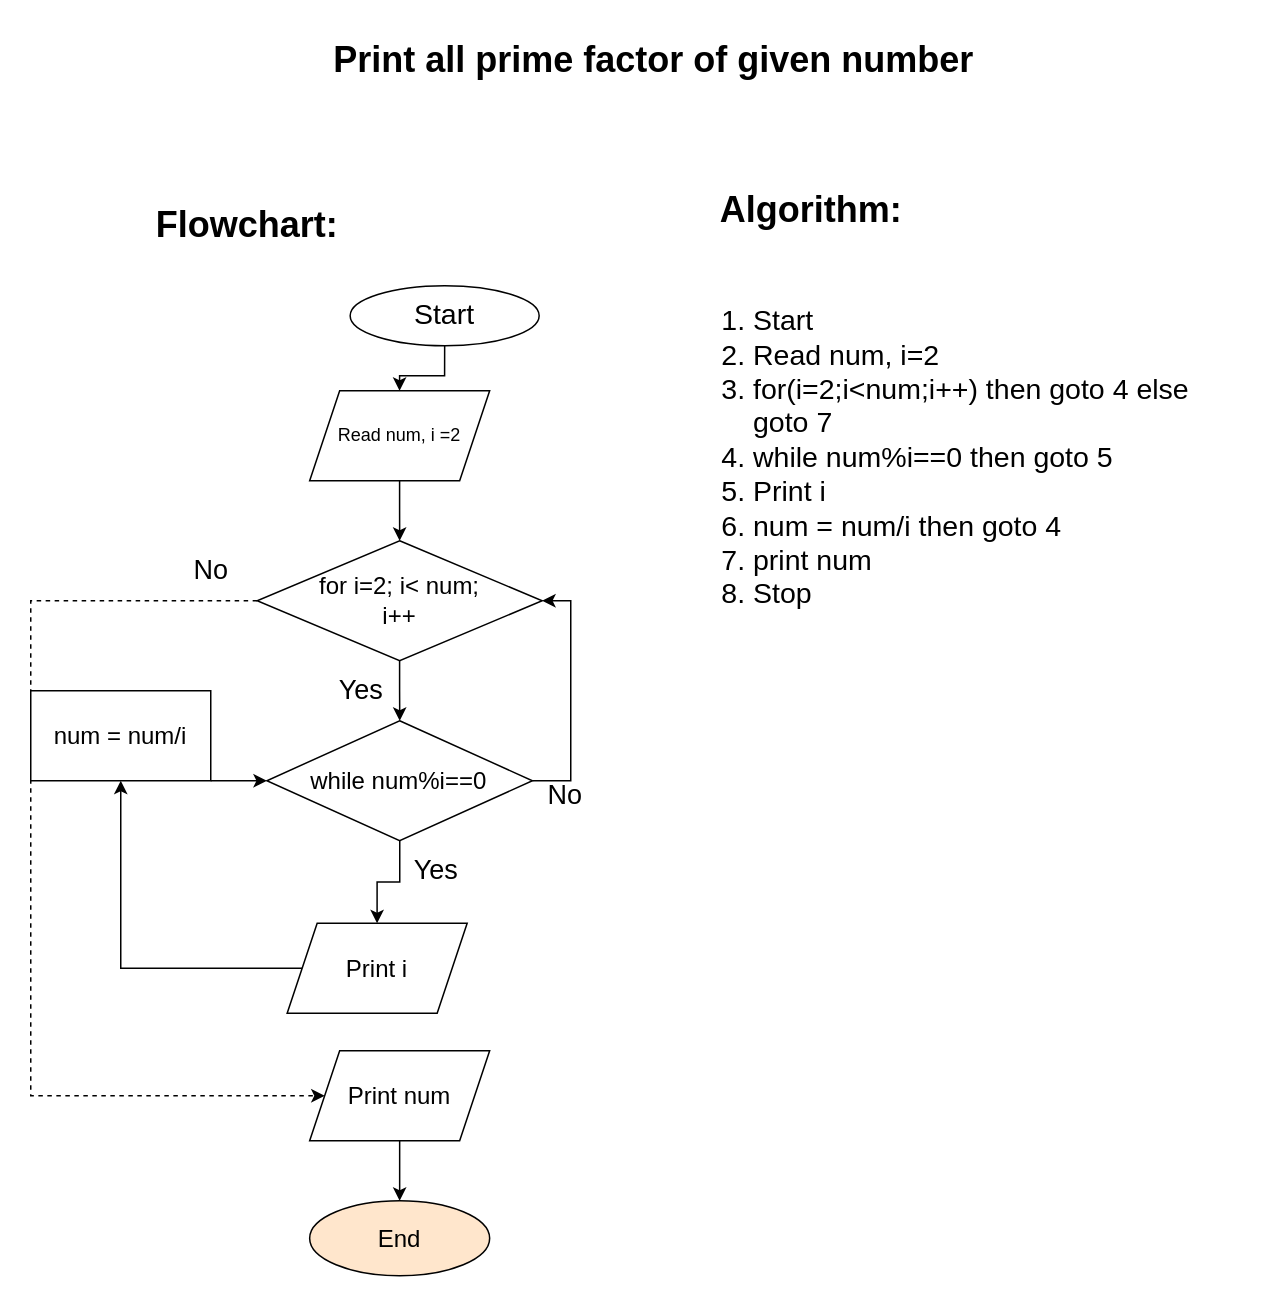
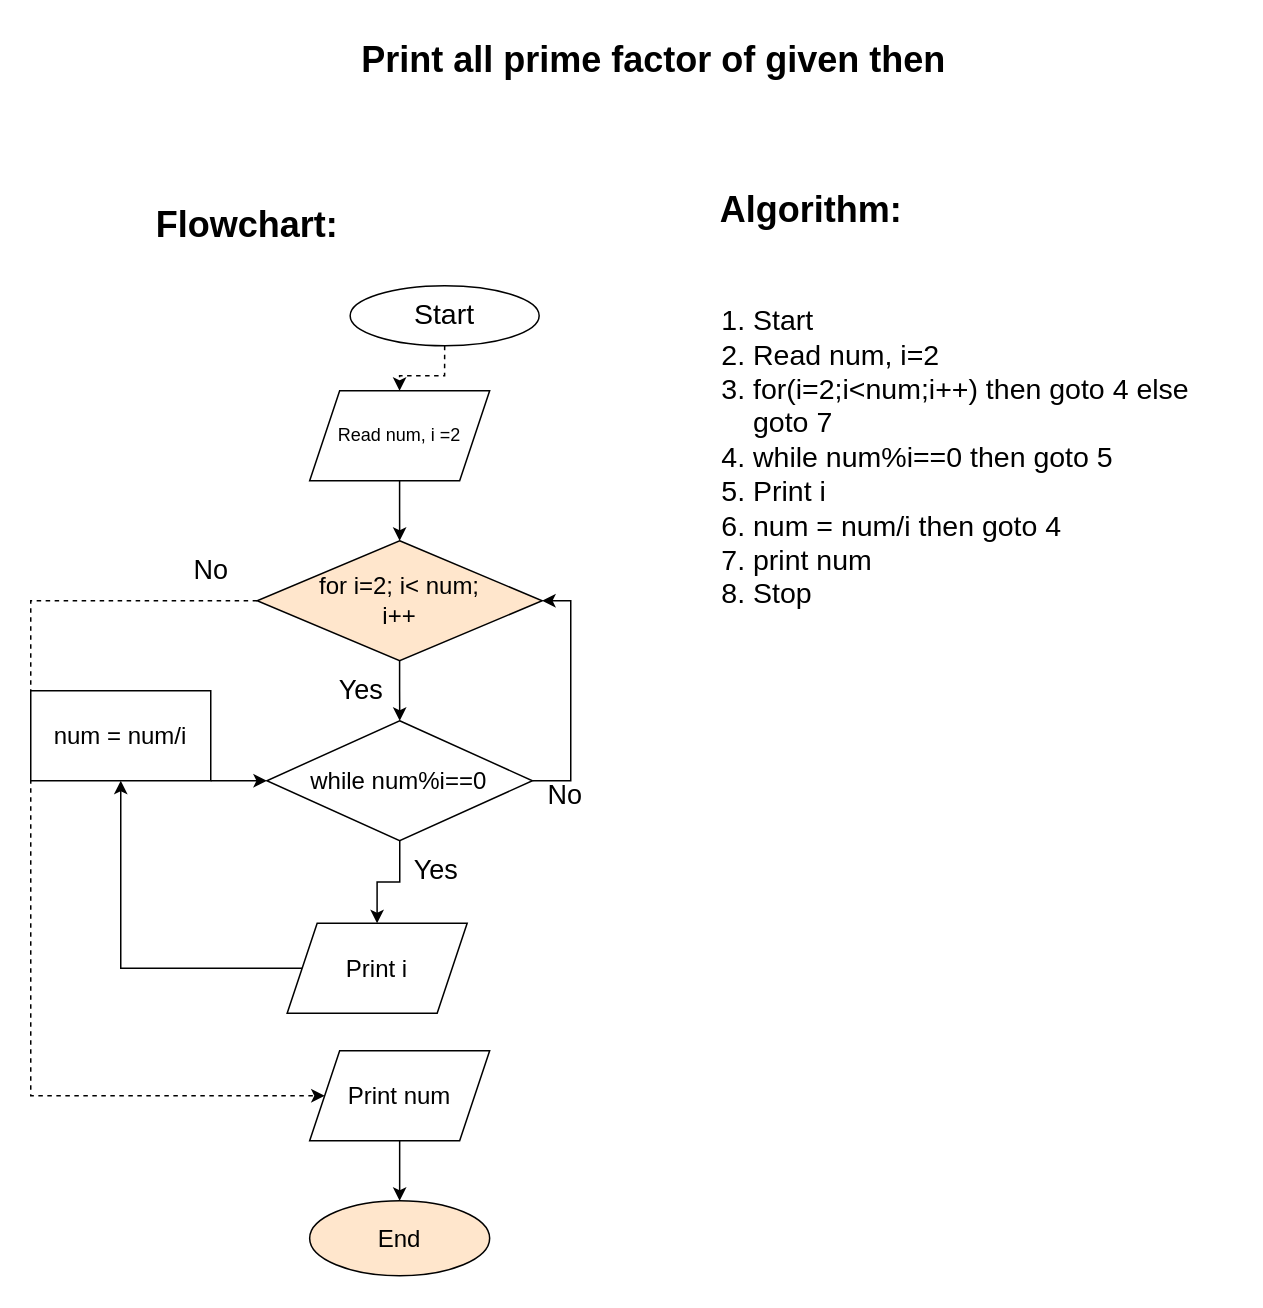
(654, 61) -> (654, 61)
(434, 376) -> (434, 376)
(400, 601) -> (400, 601)
